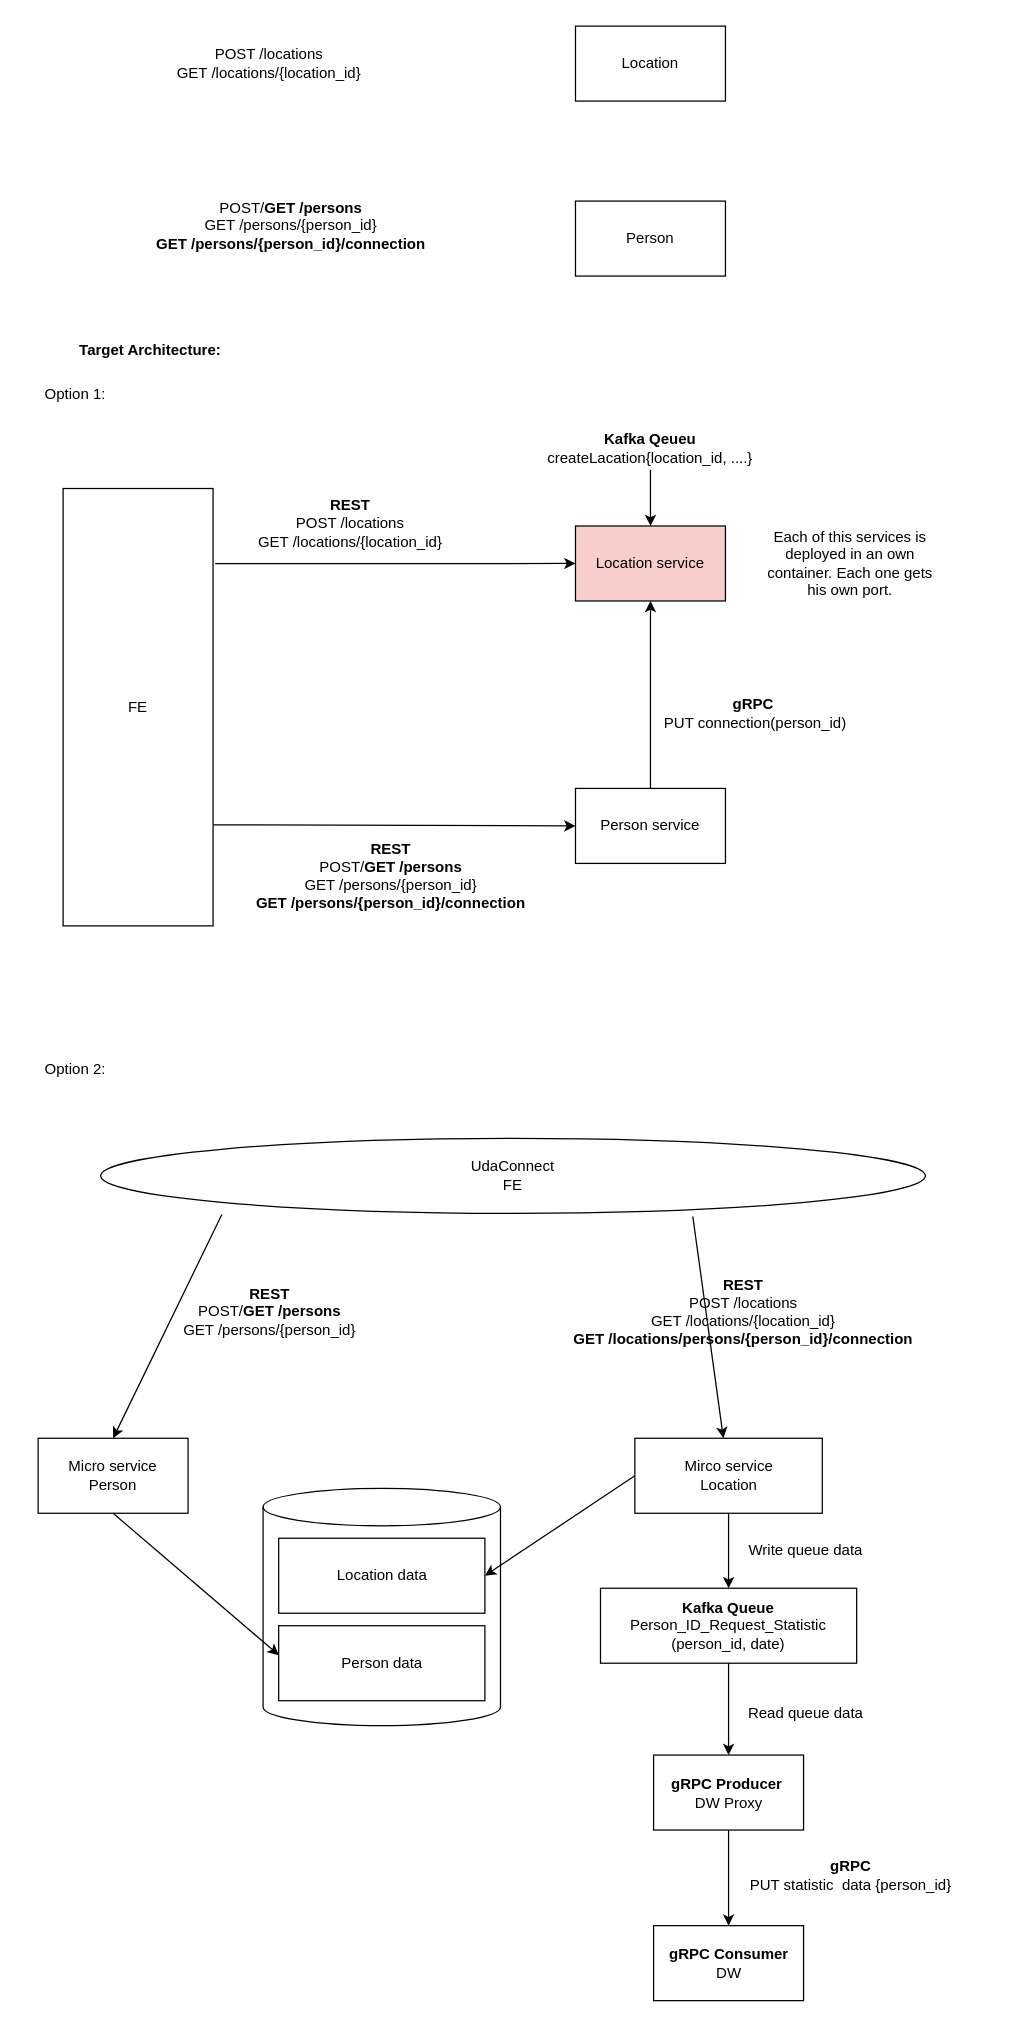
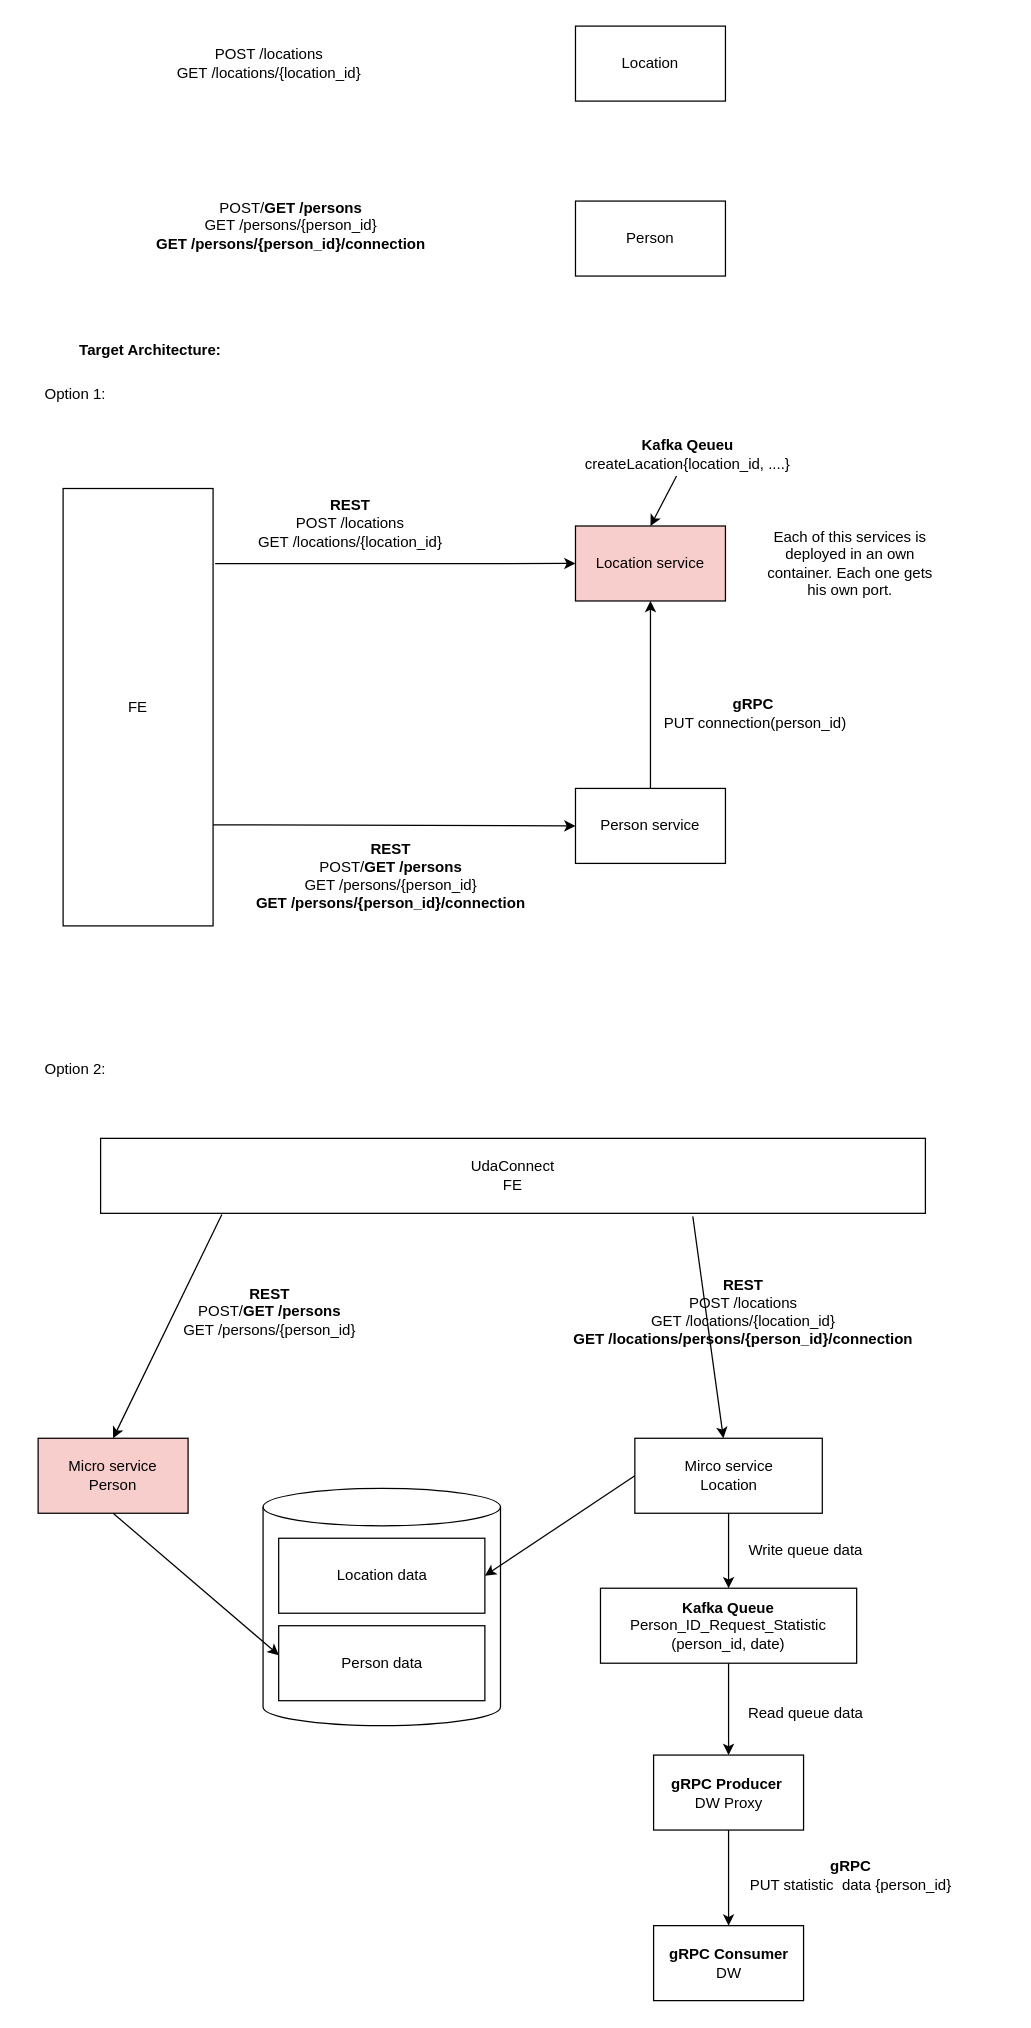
(651, 448) -> (688, 454)
(513, 1176) -> (513, 1176)
(113, 1476) -> (113, 1476)
